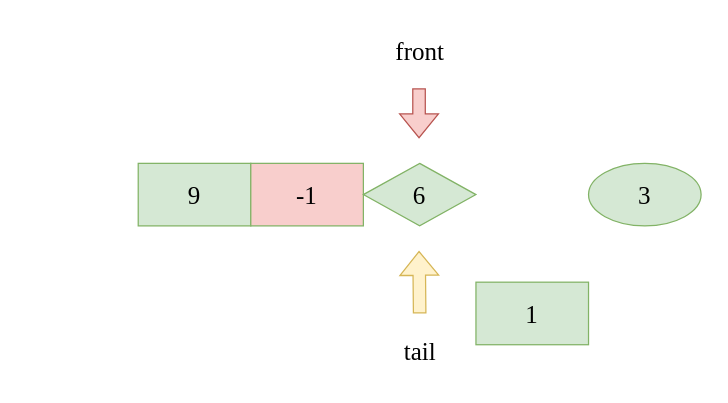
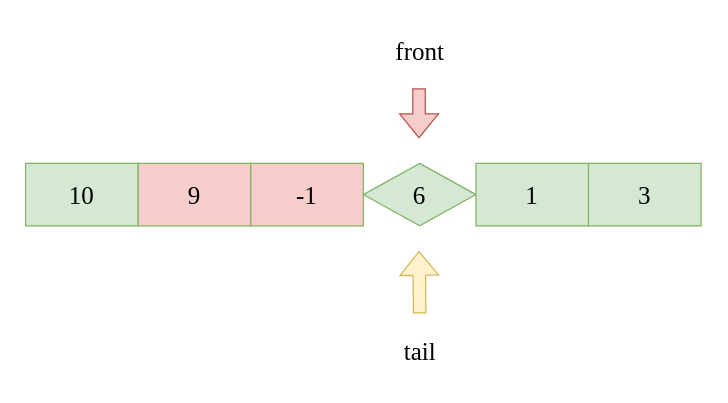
none -> (82, 194)
(194, 194) -> (194, 194)
(644, 194) -> (644, 194)
(532, 313) -> (532, 194)
